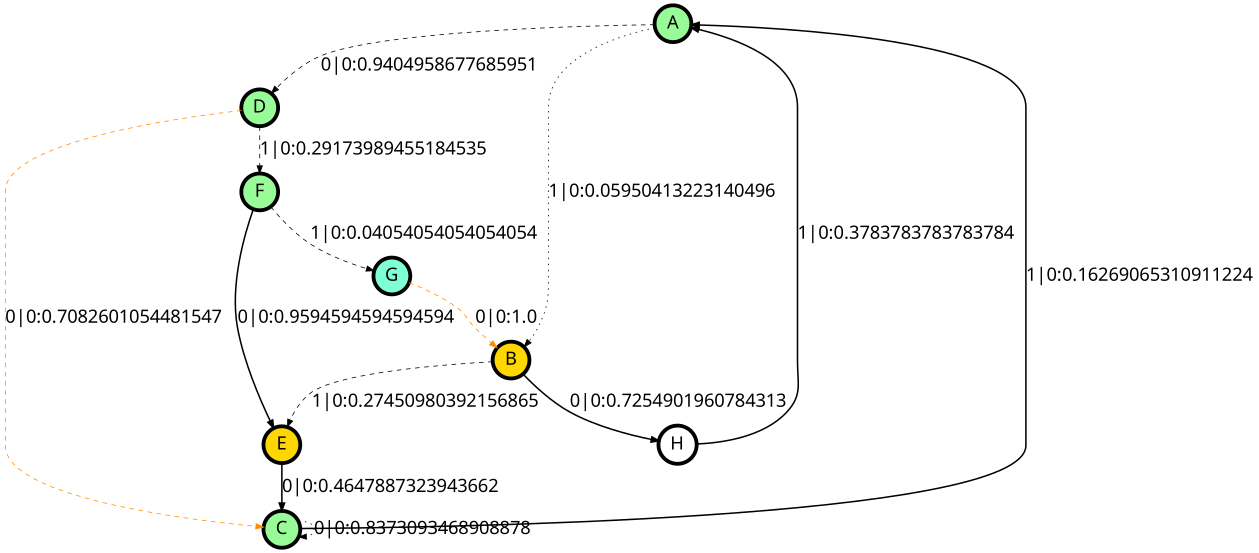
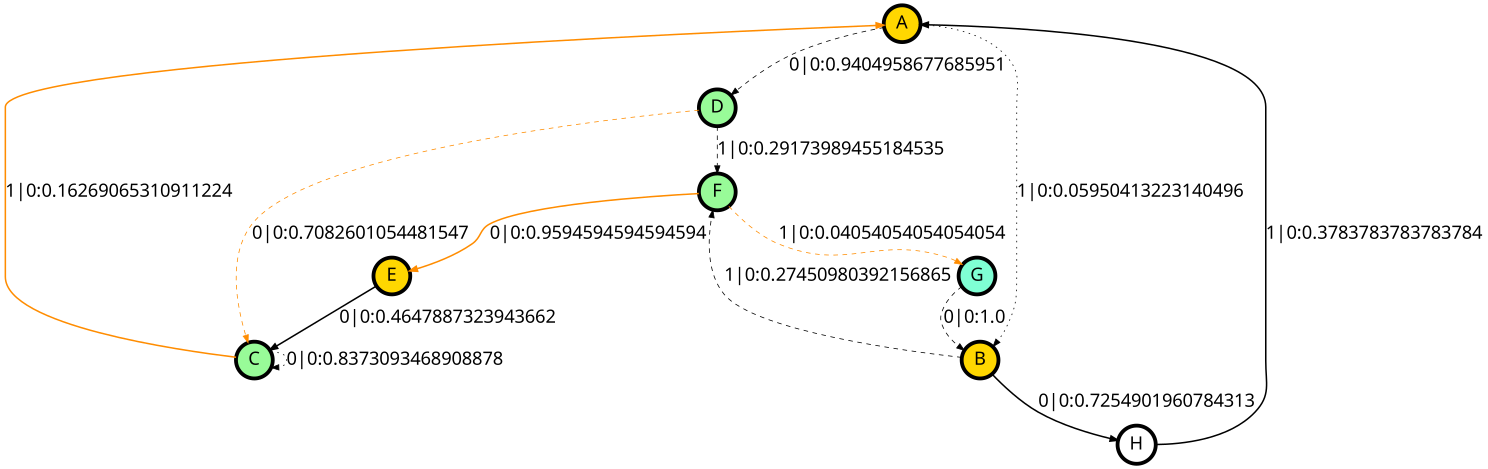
(673, 24) -> (902, 24)
(313, 246) -> (836, 255)
(455, 306) -> (941, 315)
(236, 317) -> (550, 208)
(383, 372) -> (800, 329)
(1007, 463) -> (227, 65)
